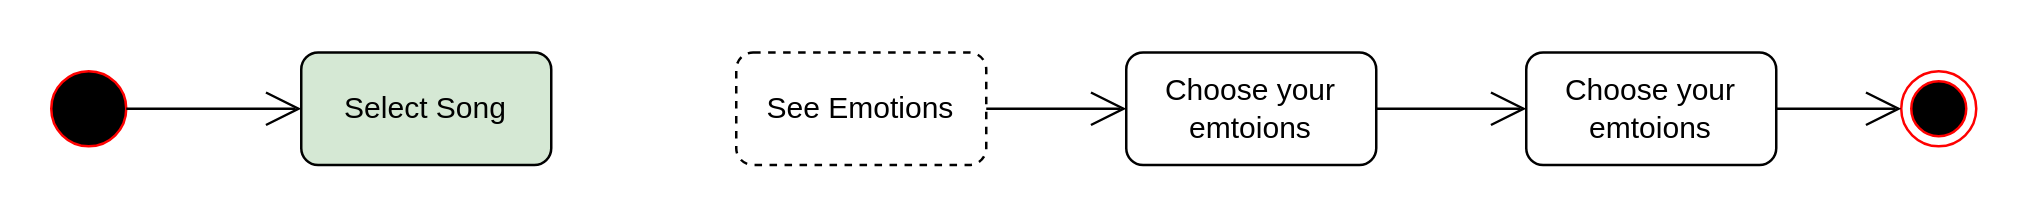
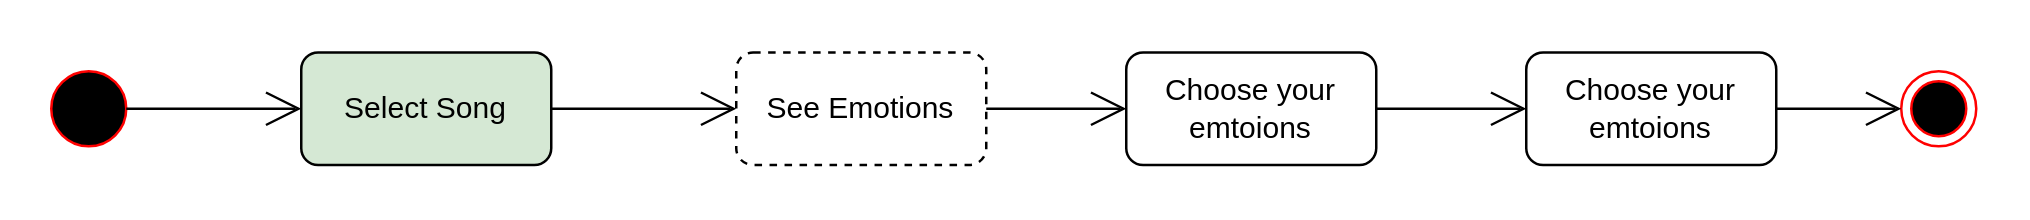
none -> (640, 109)
